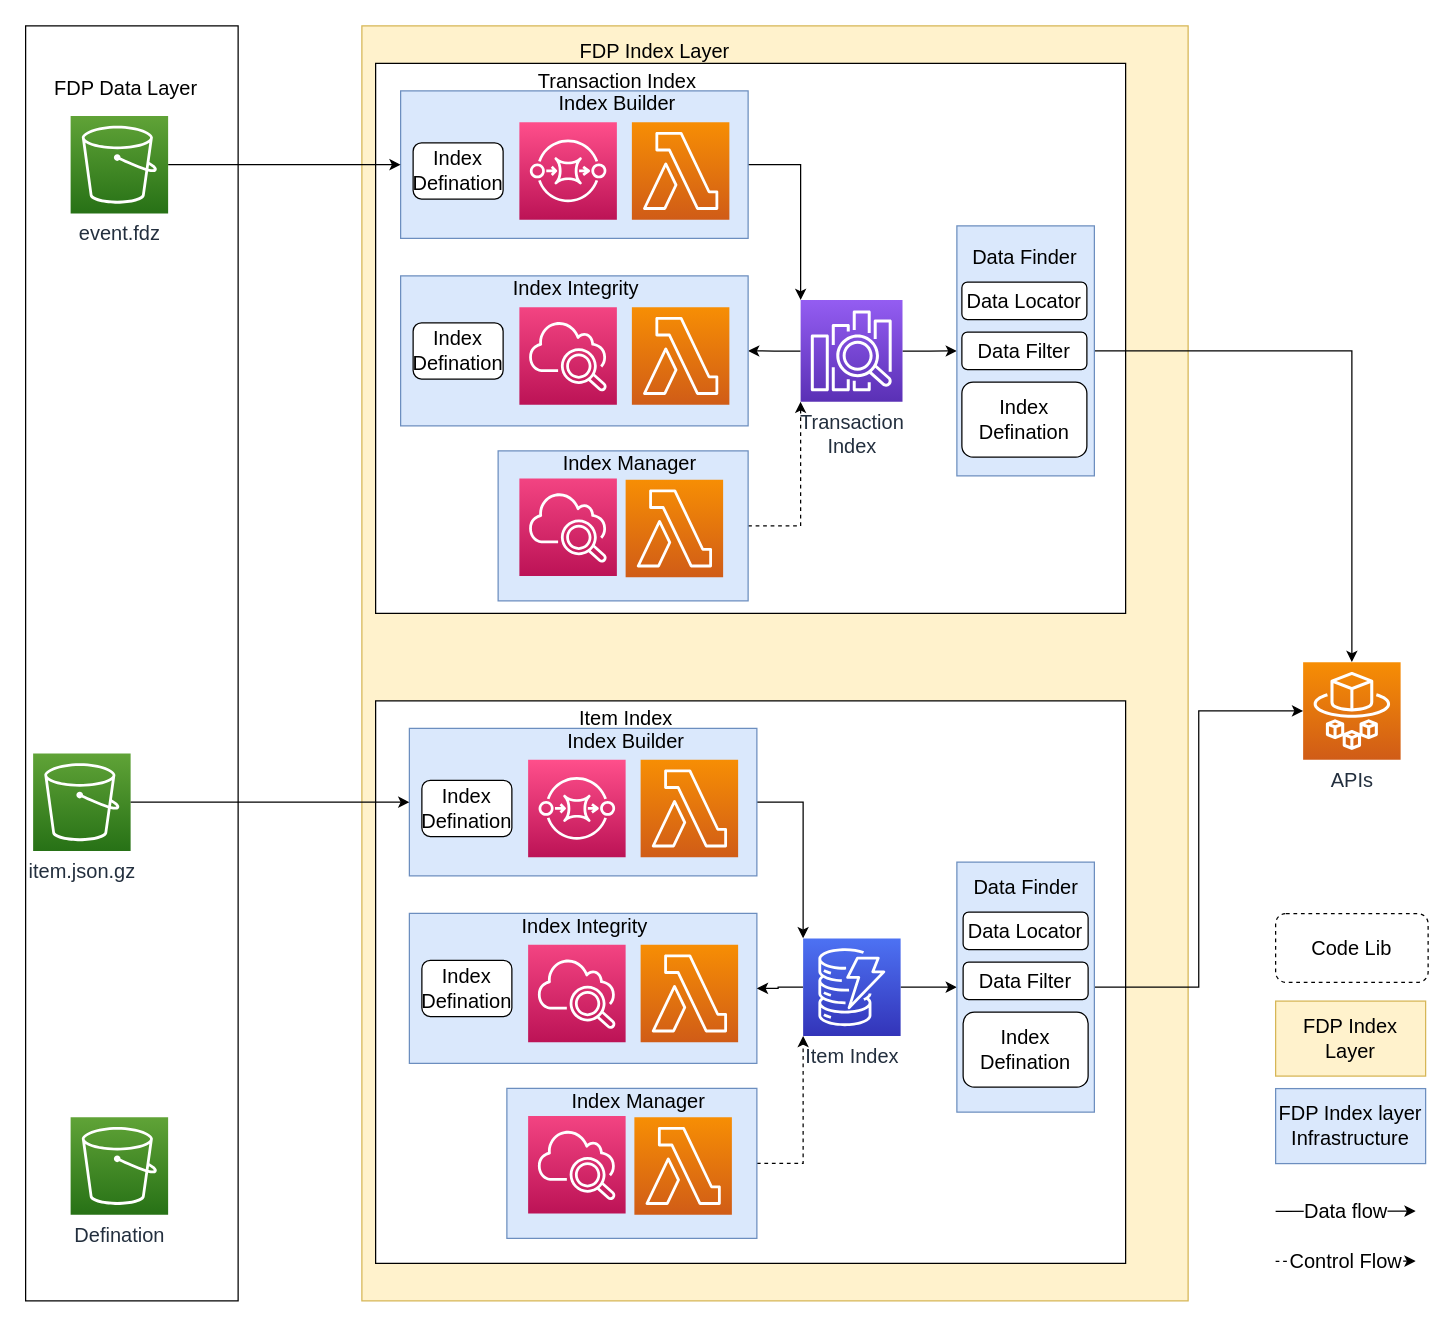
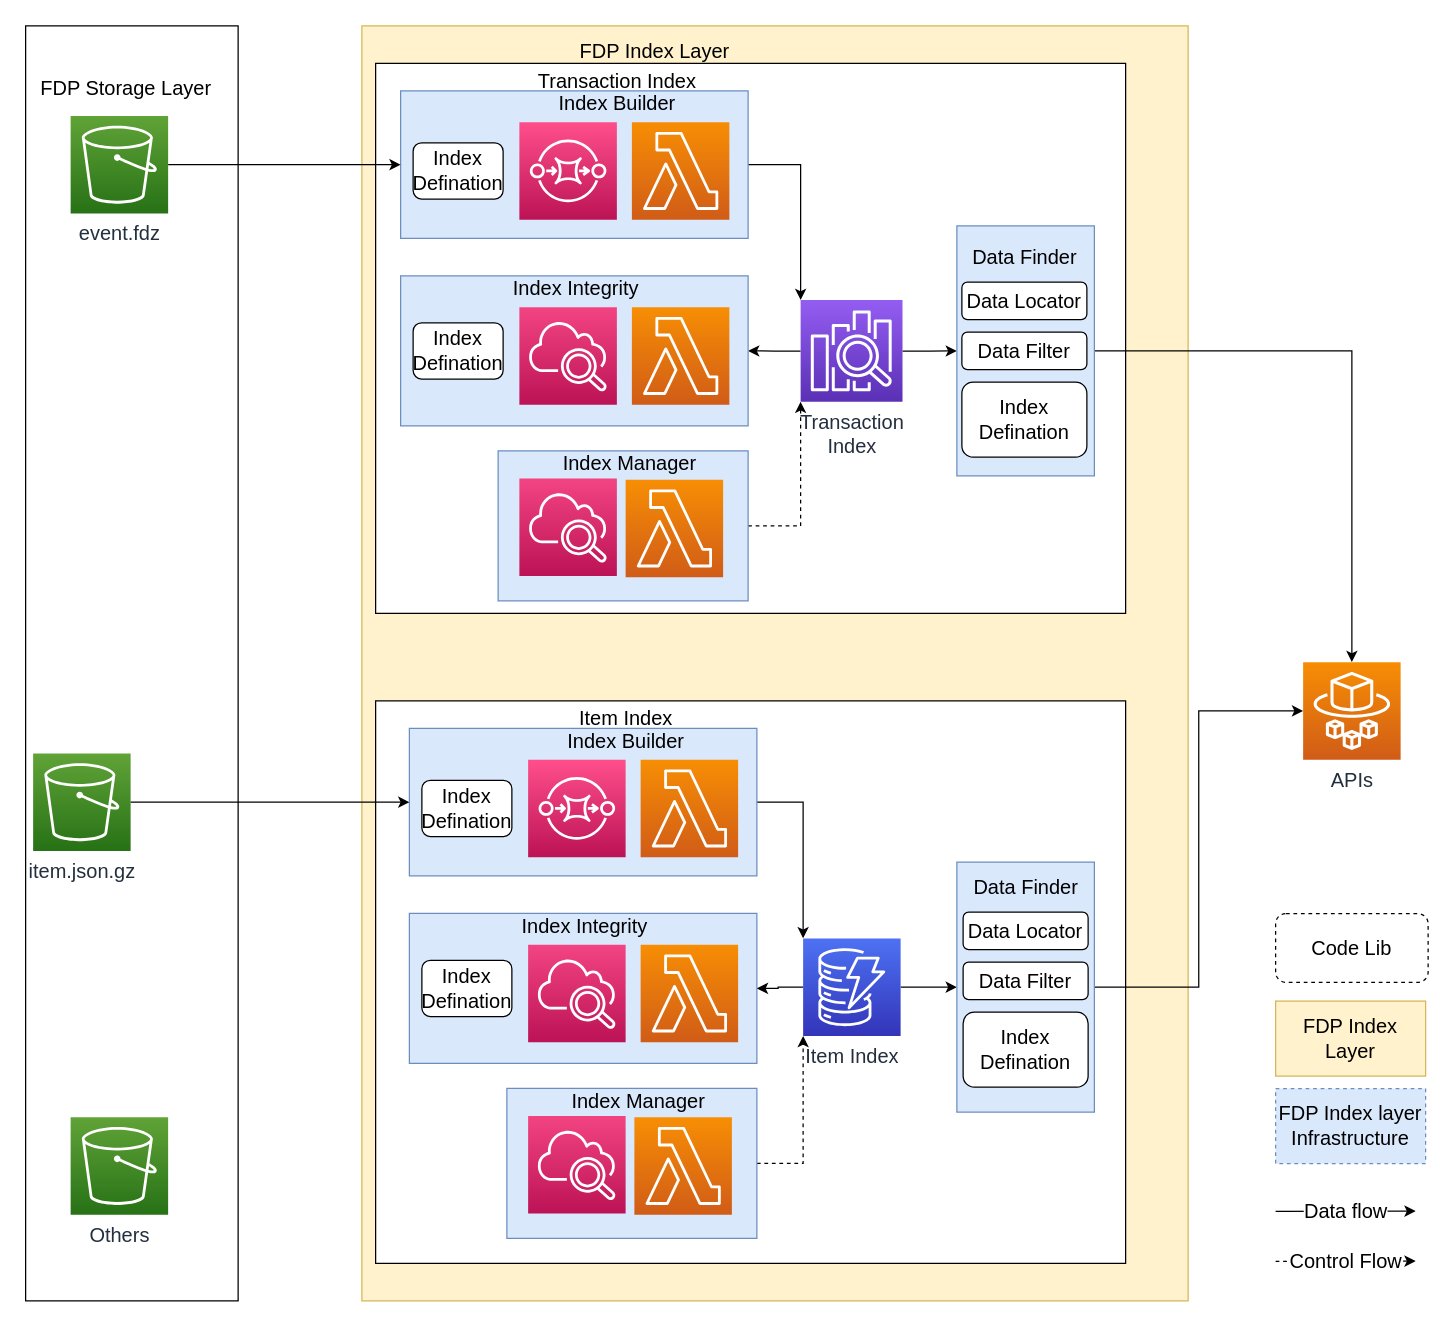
(126, 88) -> (126, 88)
(1351, 1126) -> (1351, 1126)
(120, 1235) -> (120, 1235)
